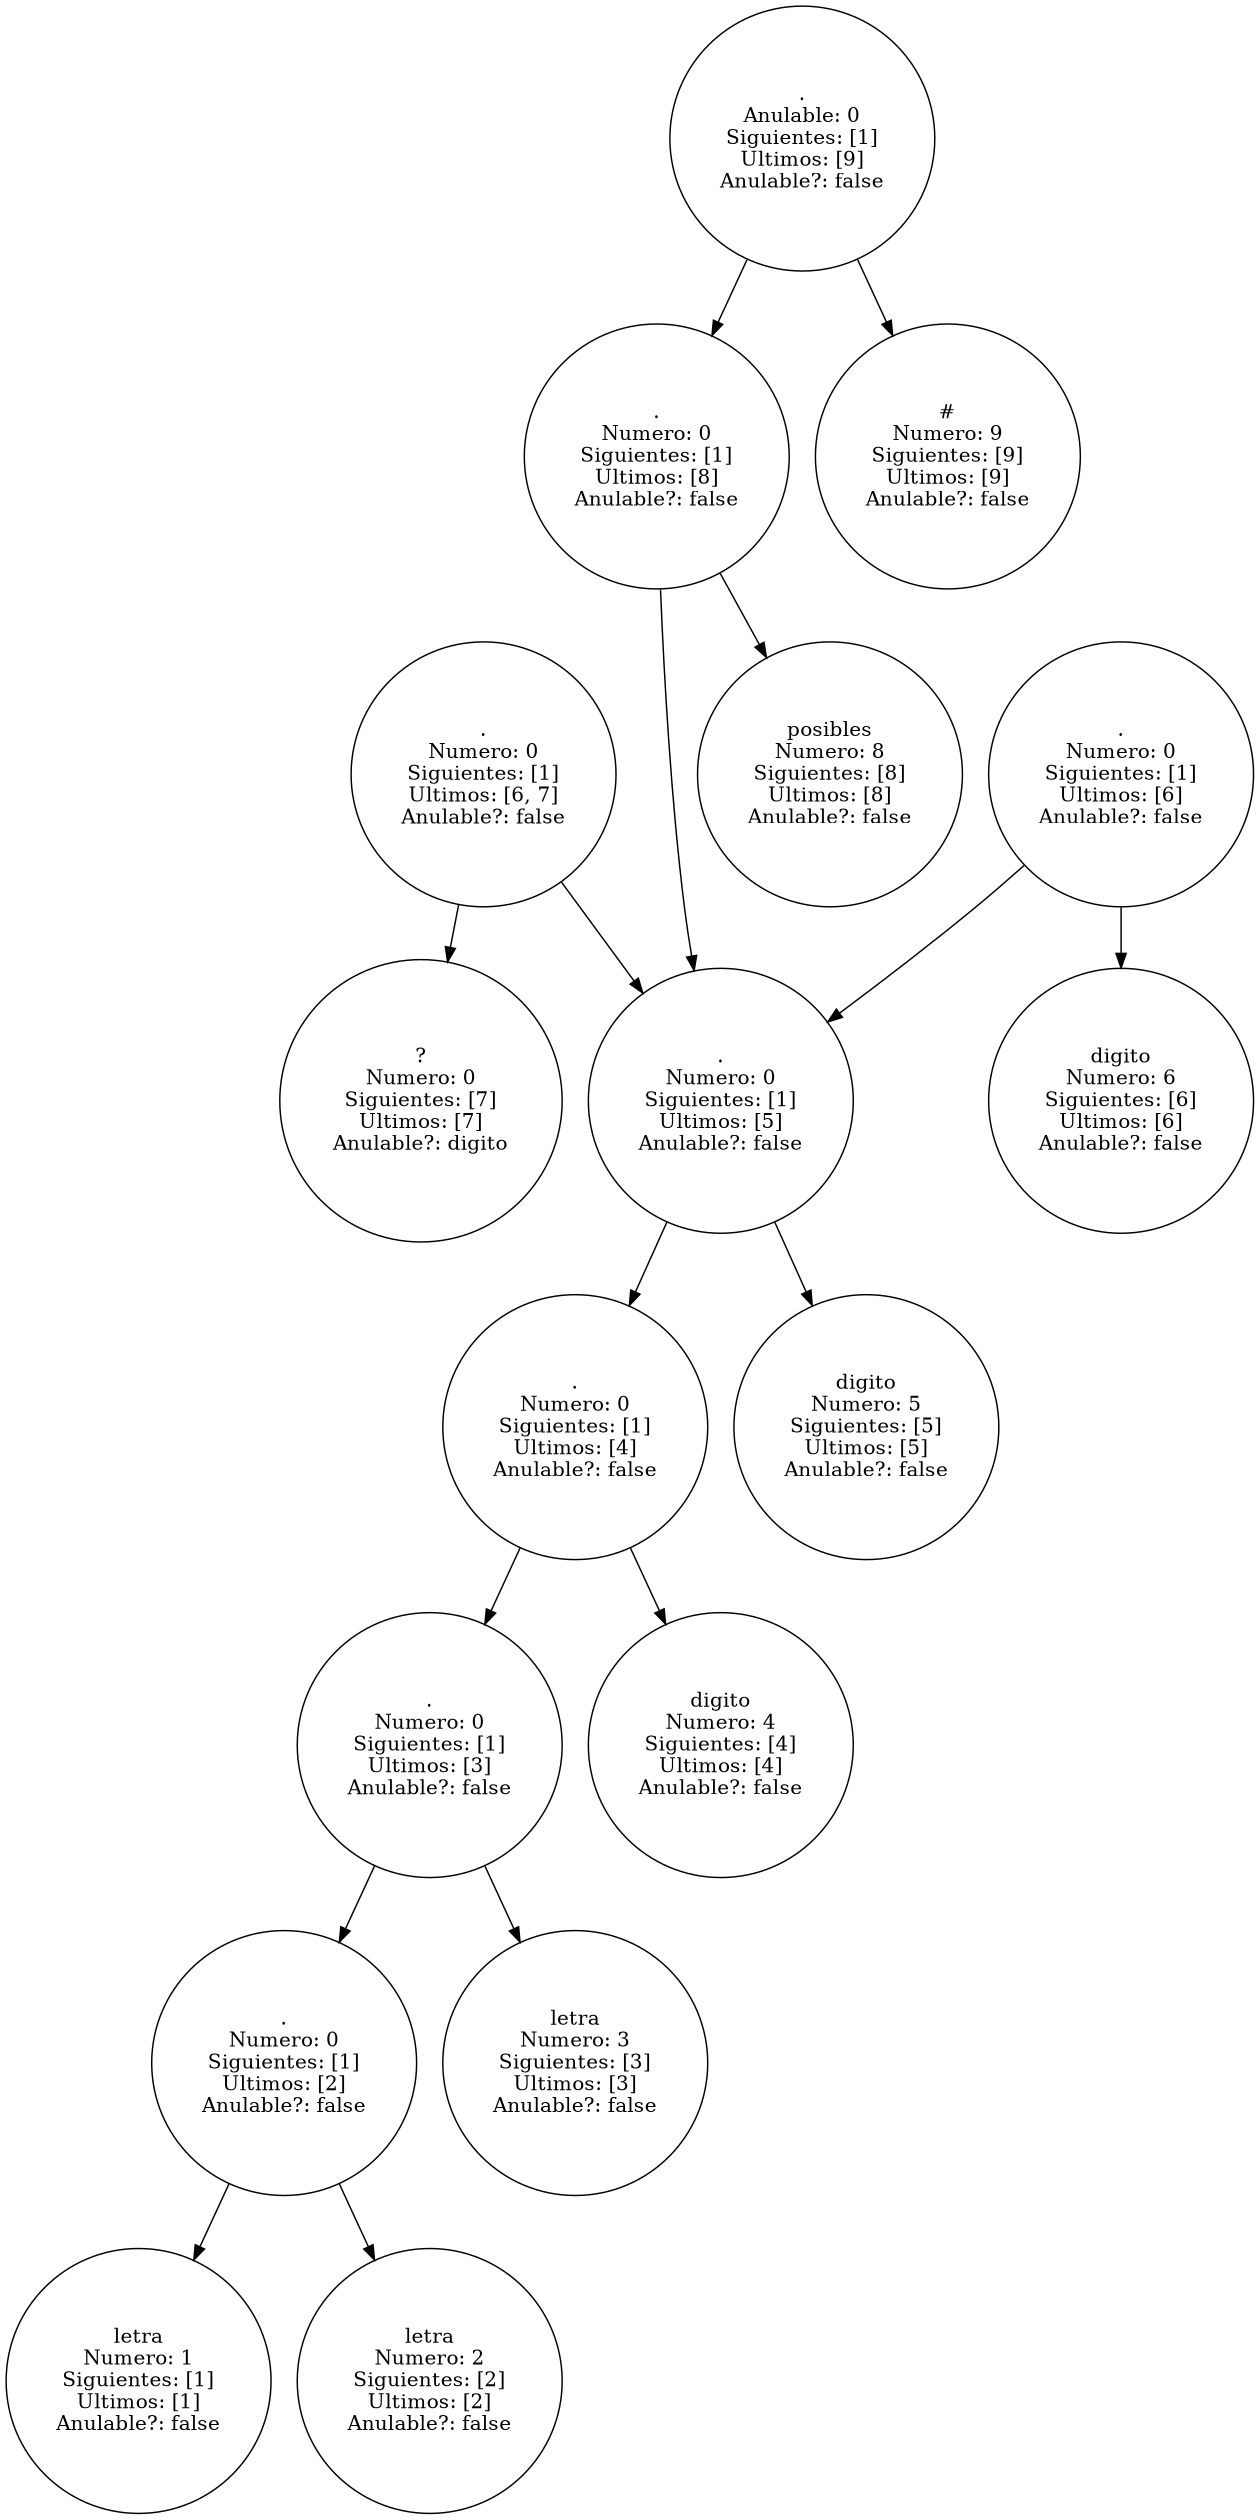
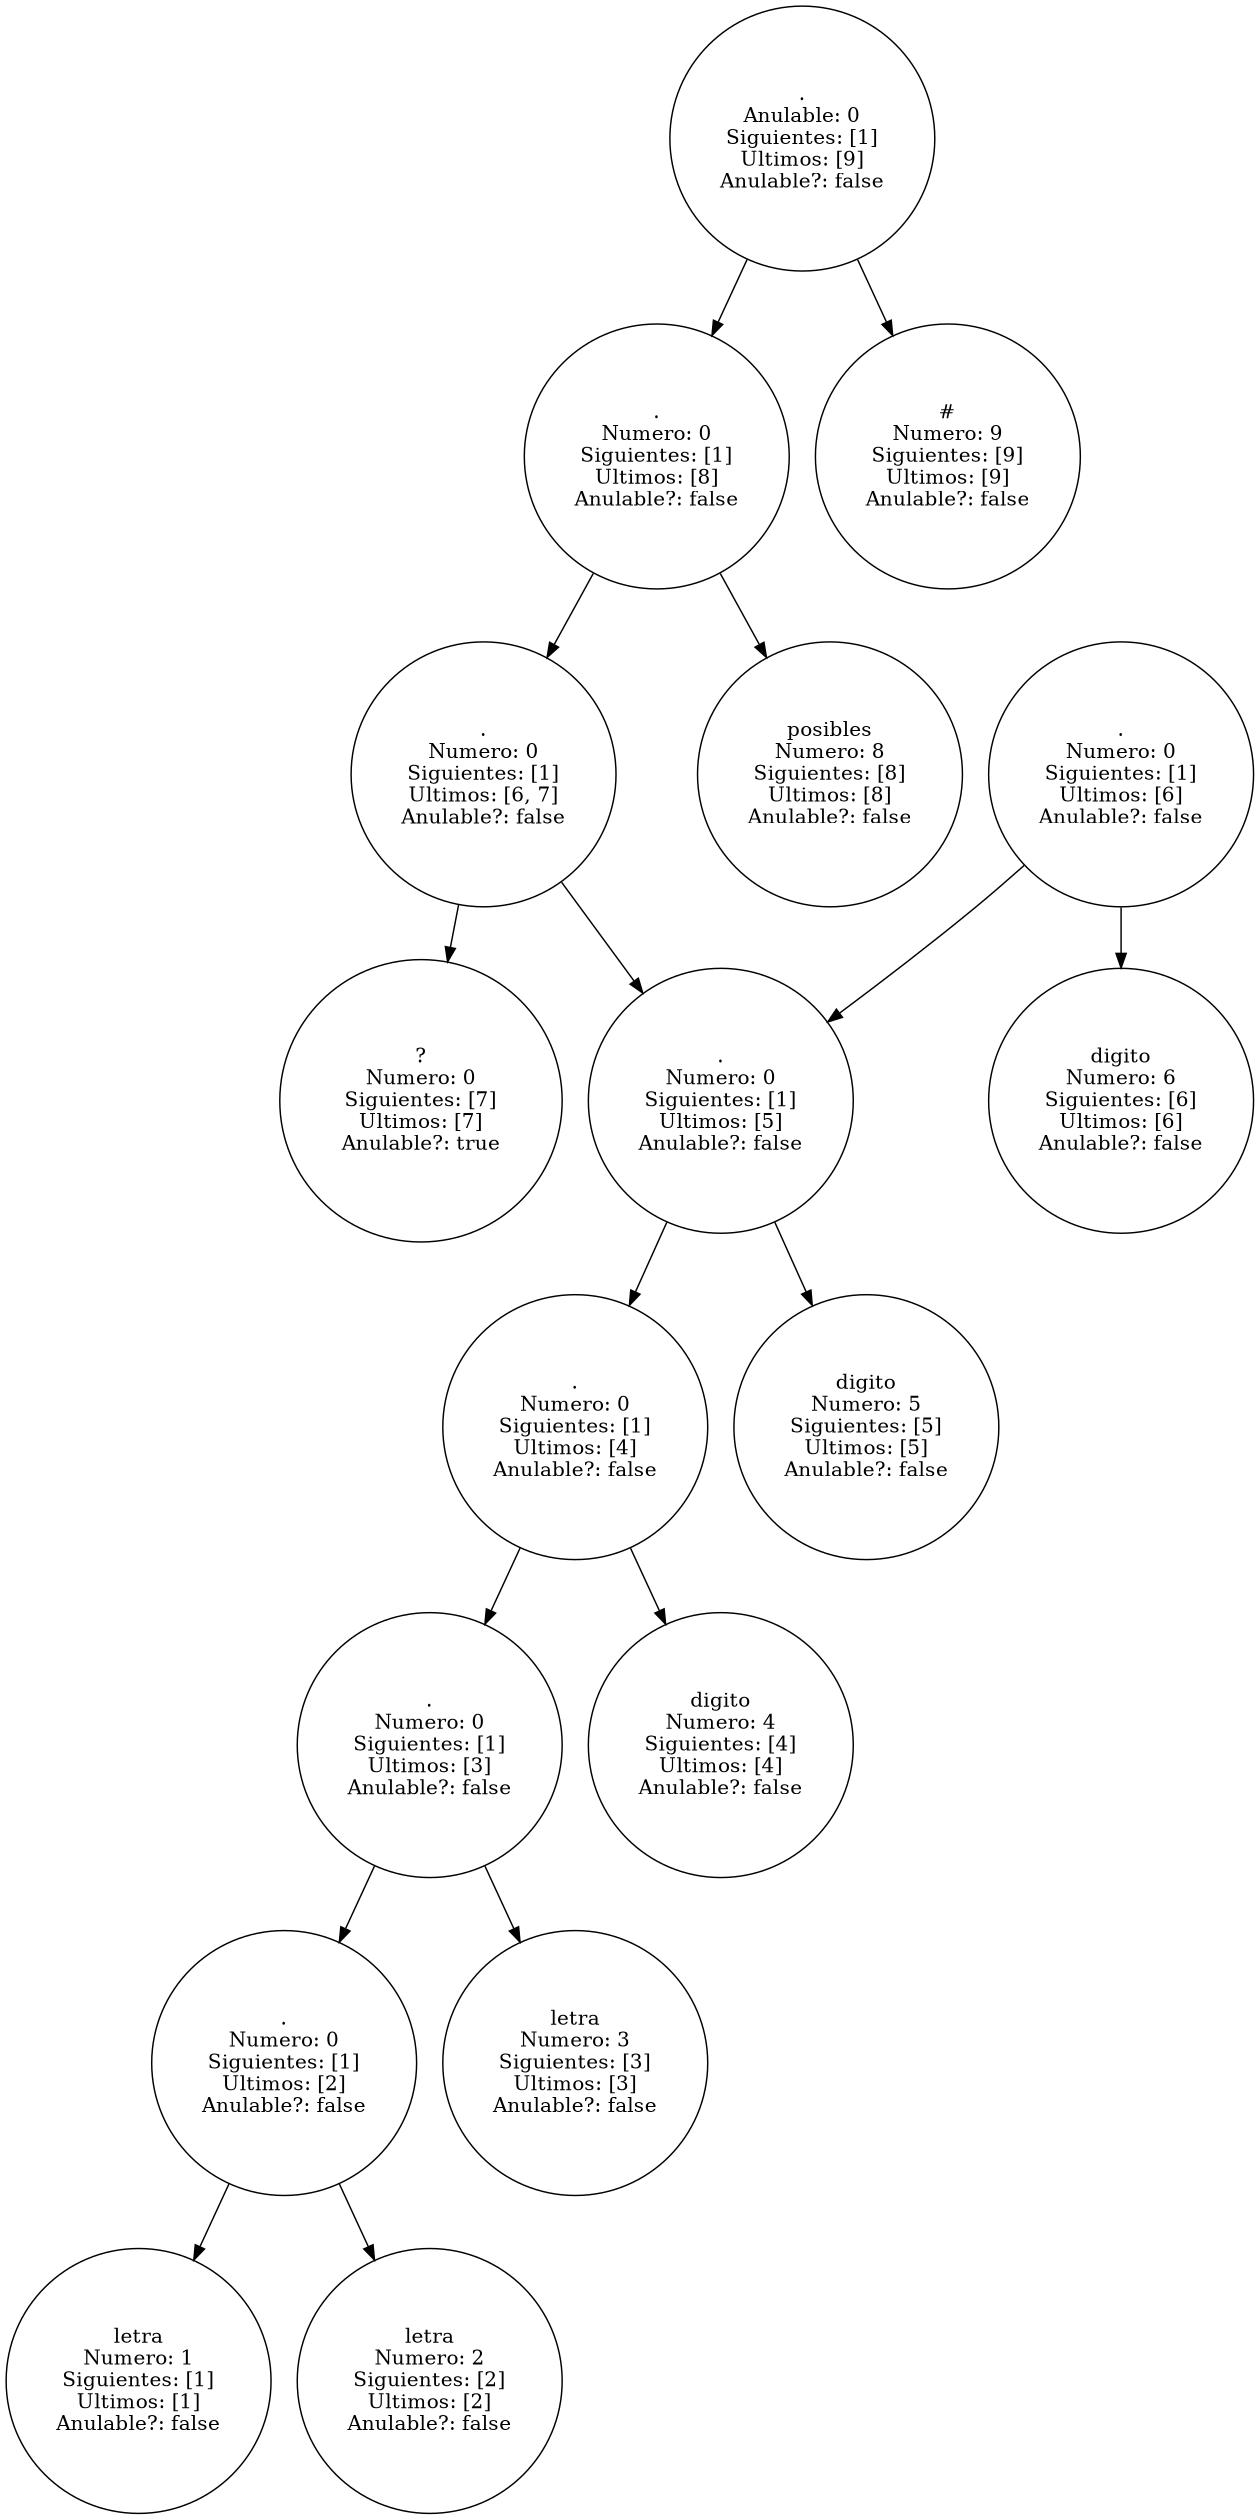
(671, 773) -> (574, 609)
(421, 1101) -> (421, 1101)
